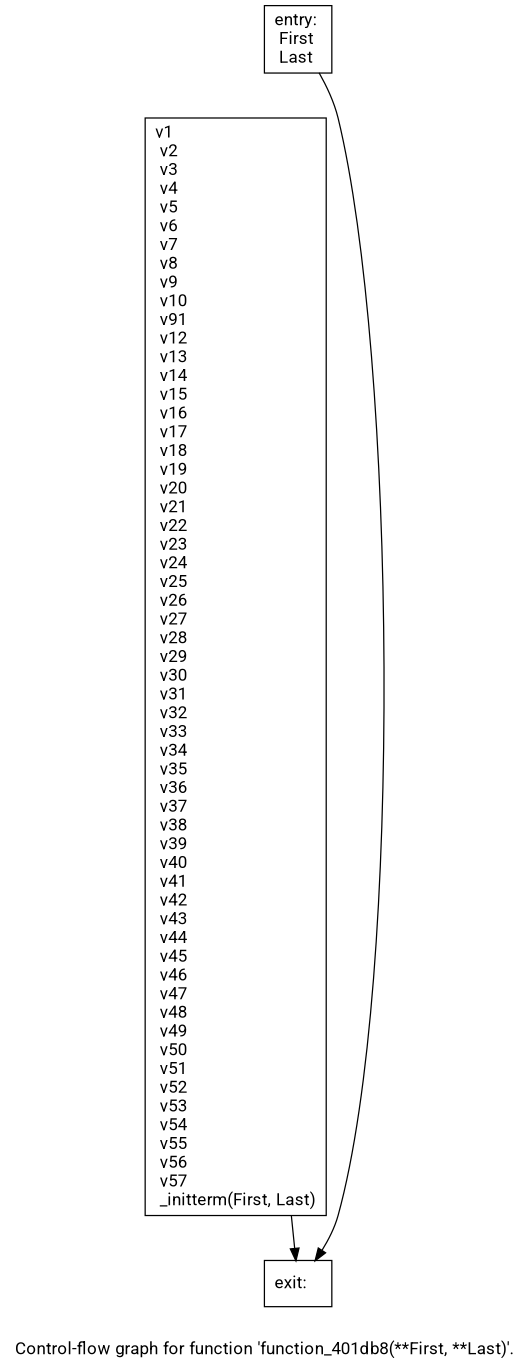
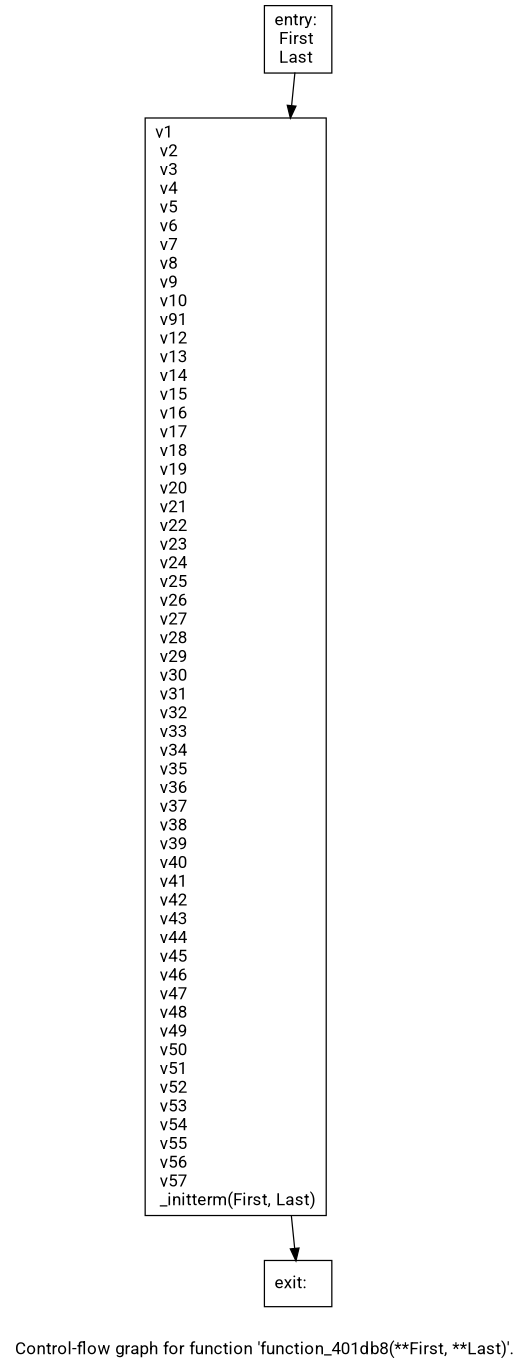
(384, 661) -> (293, 89)
